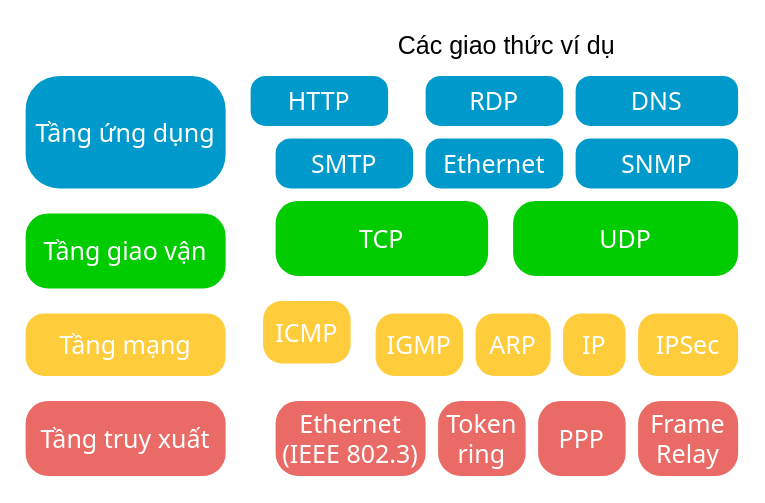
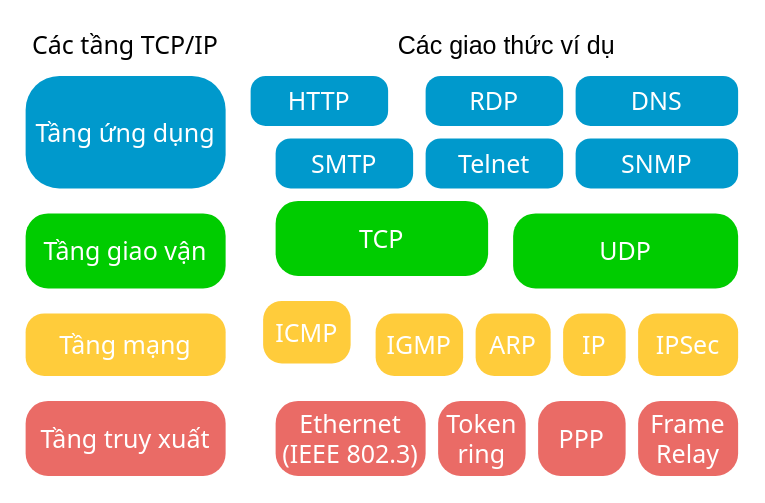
none -> (126, 44)
(494, 163) -> (494, 163)
(626, 238) -> (626, 251)
